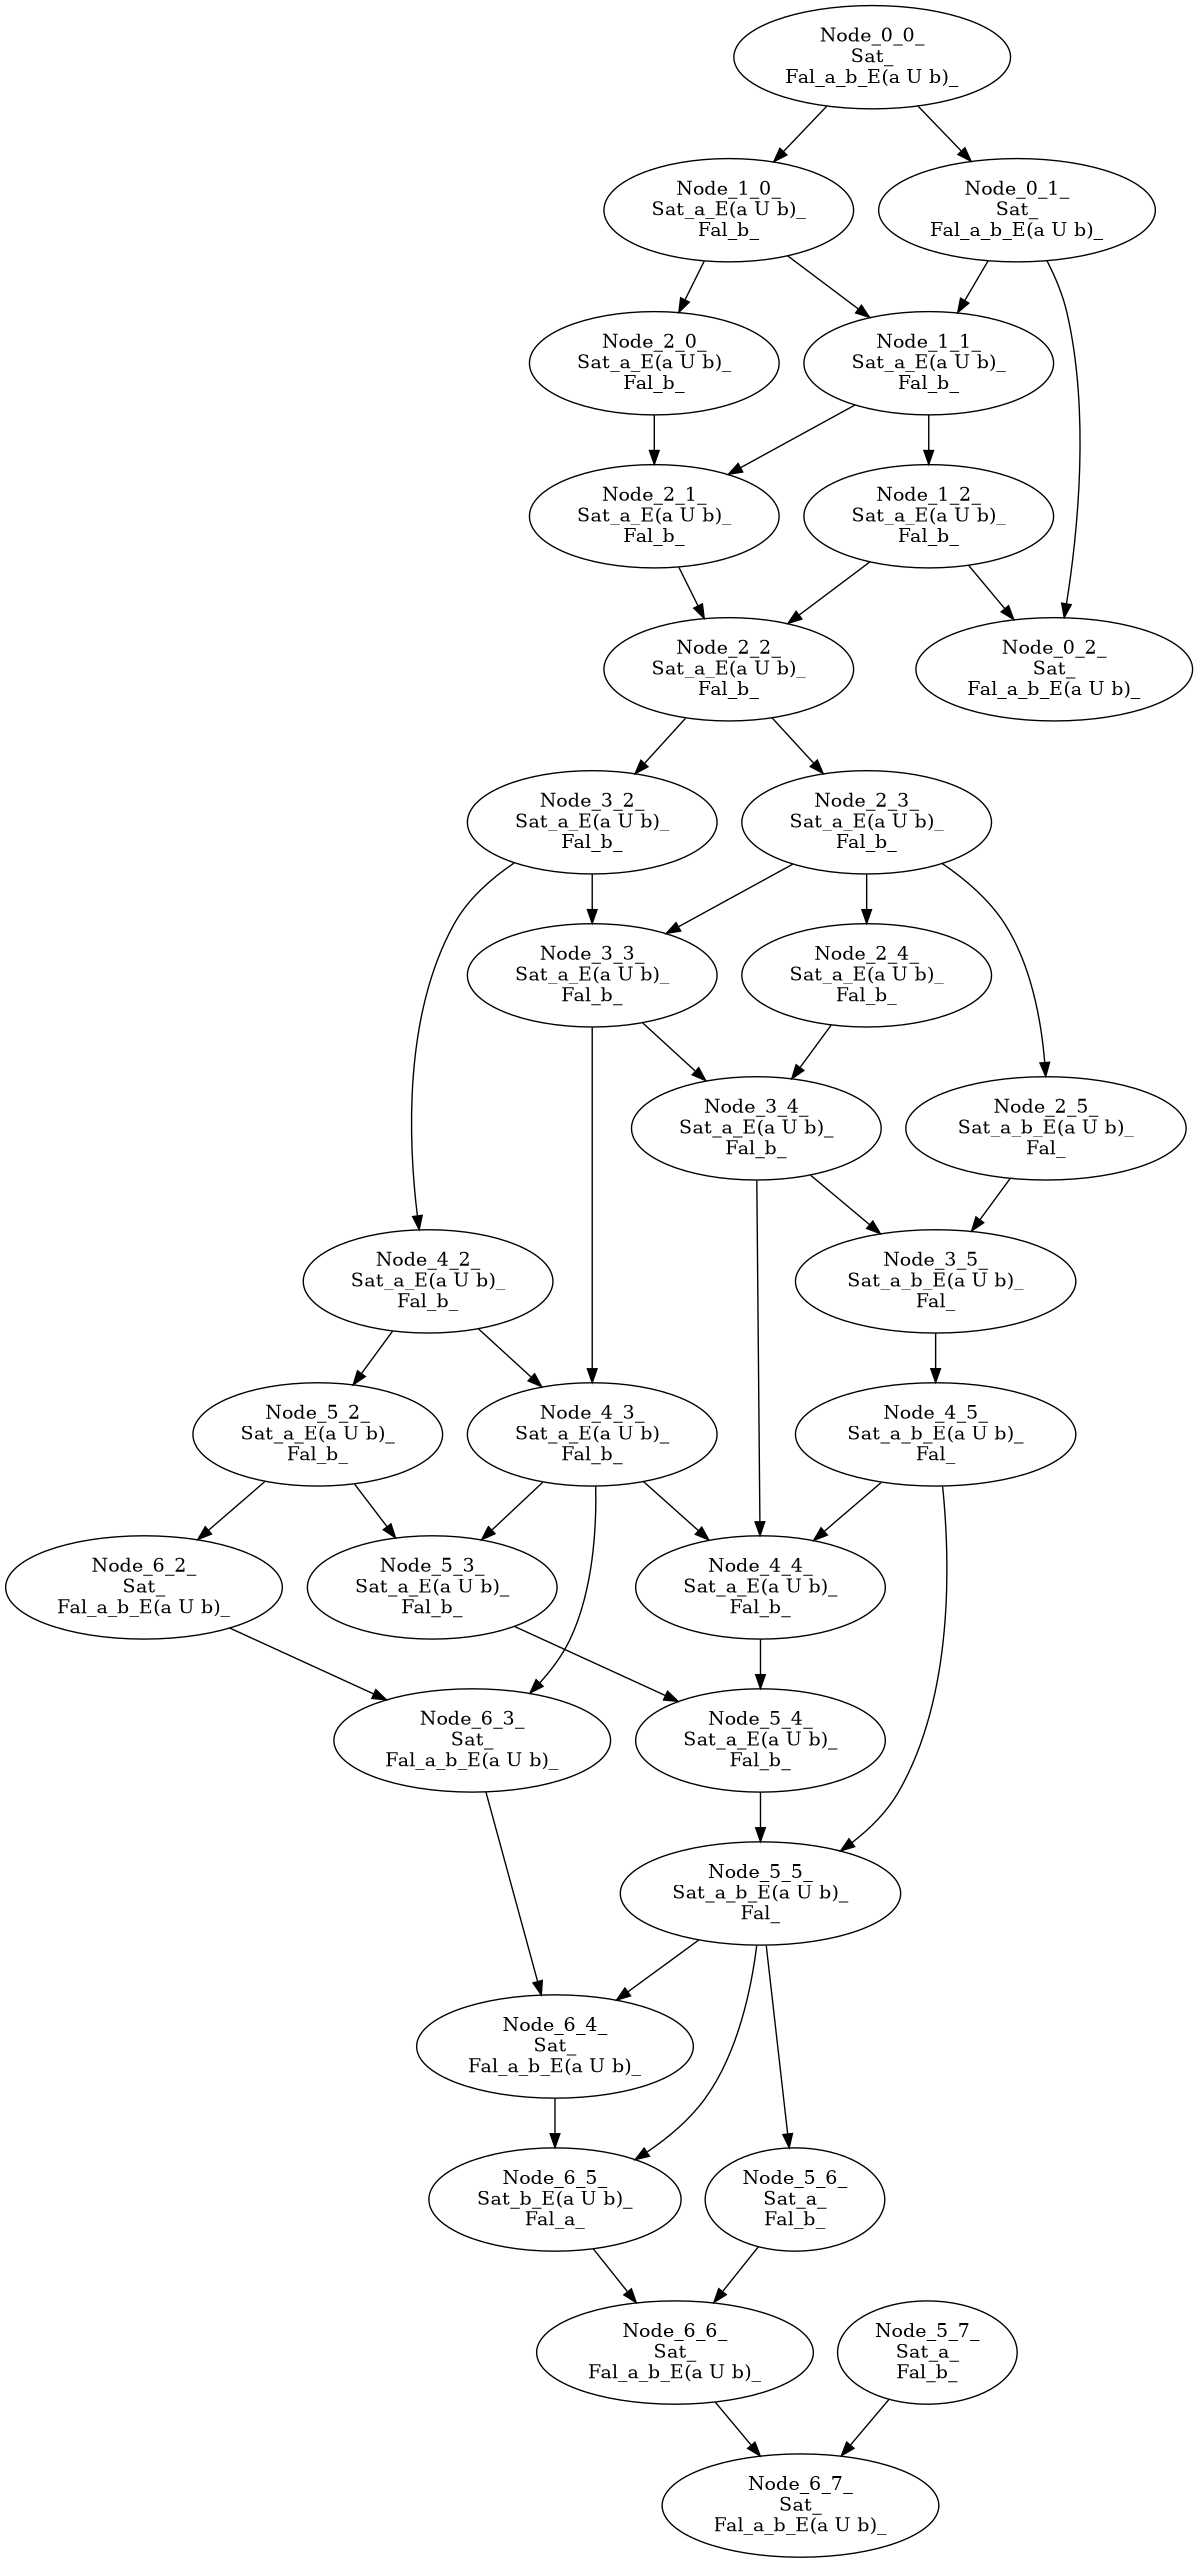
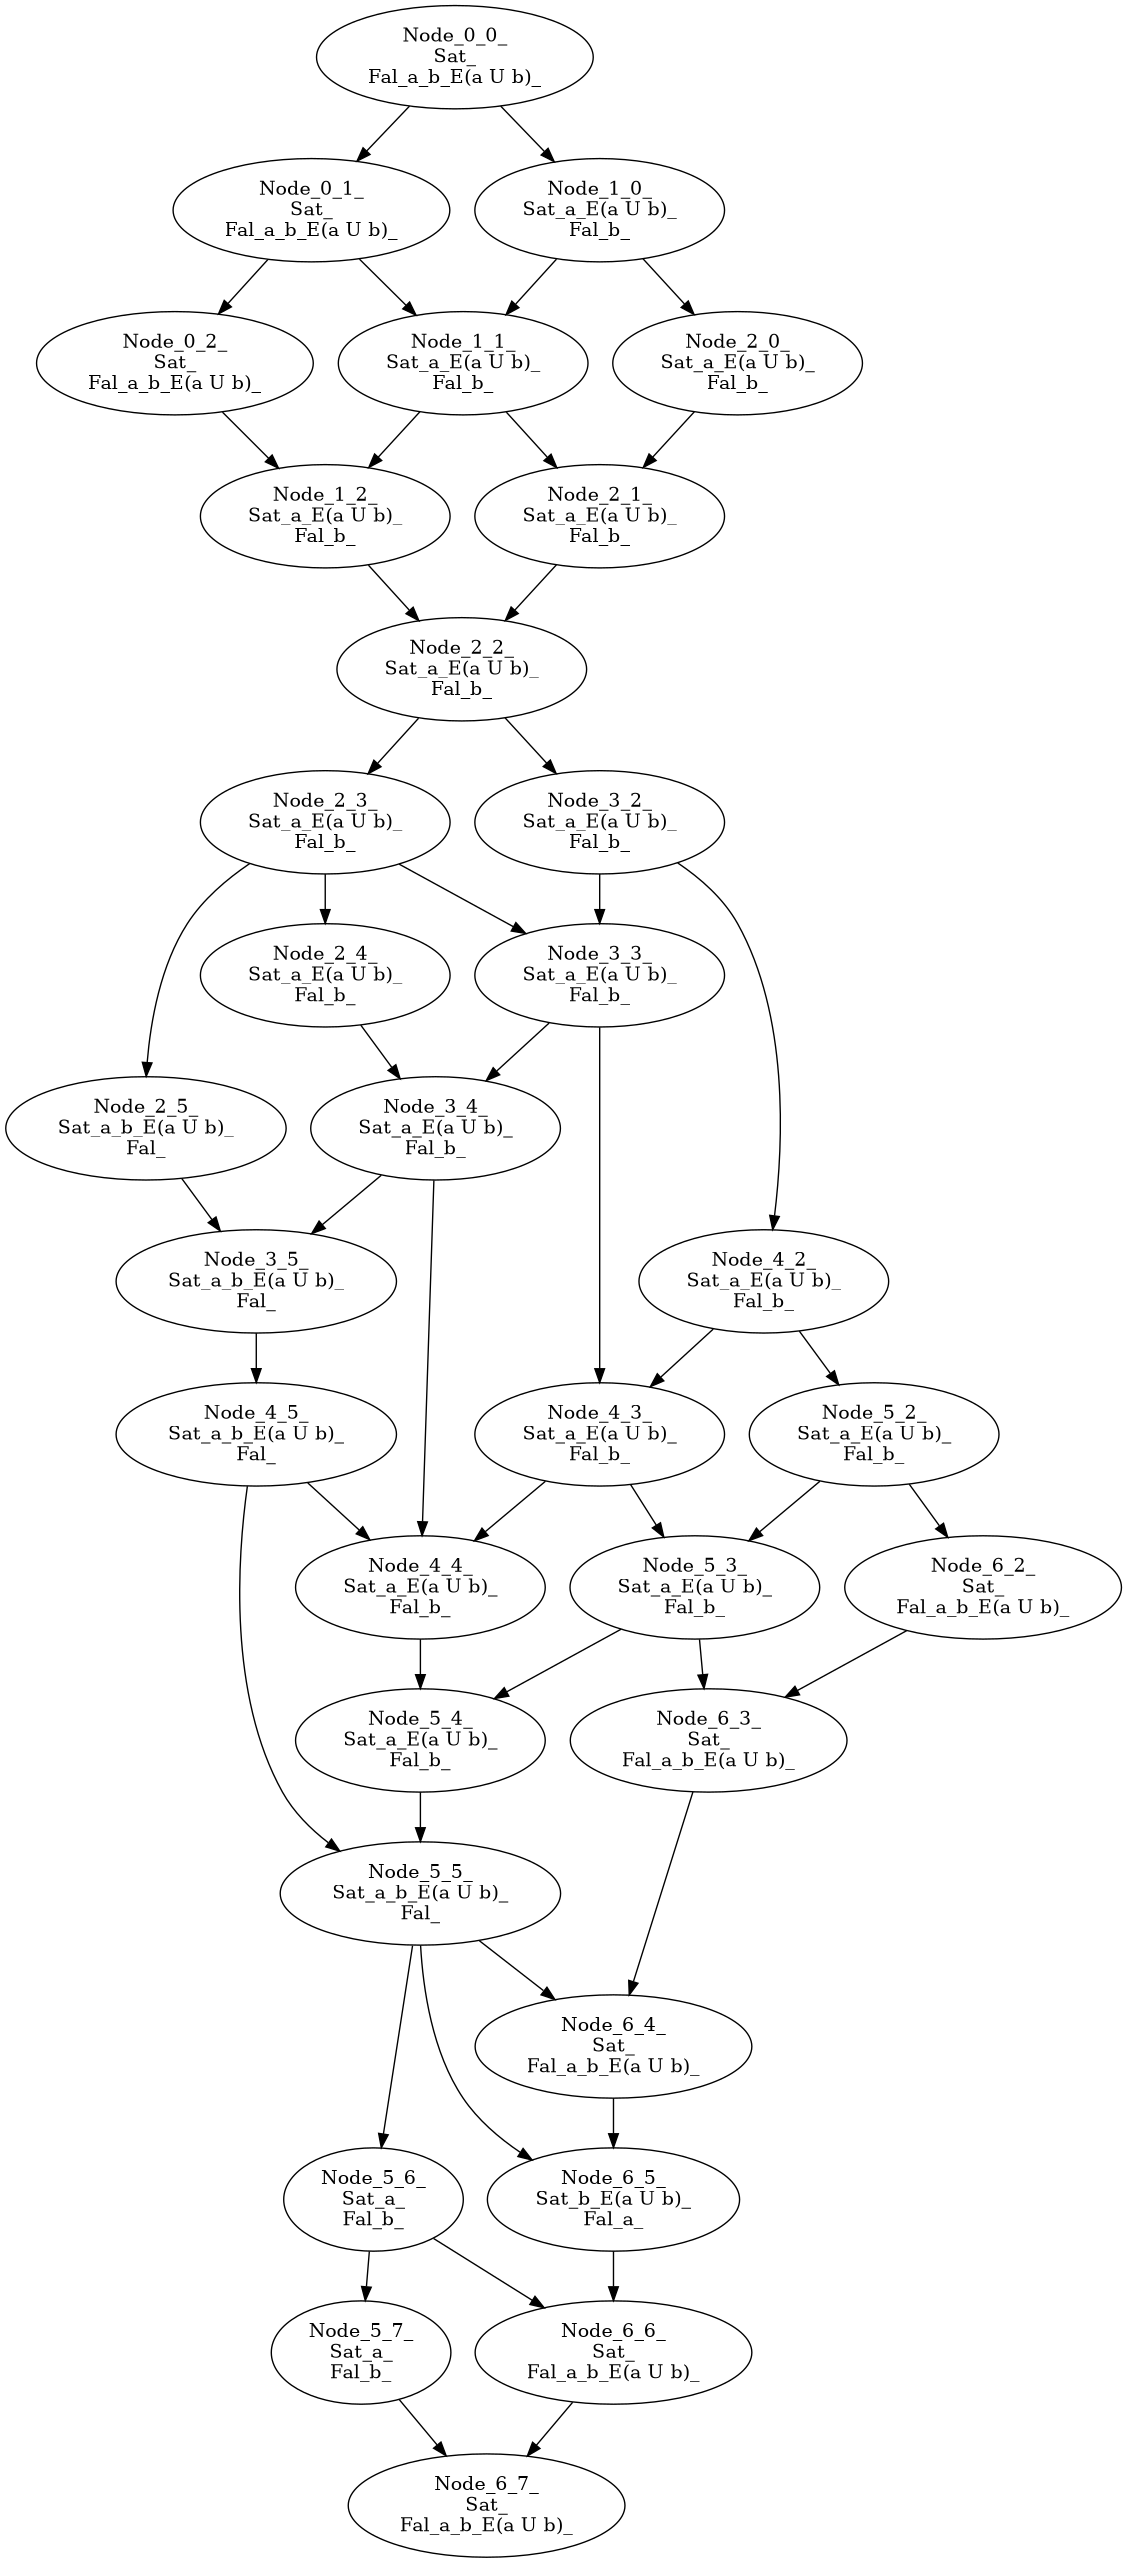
(987, 587) -> (246, 435)
(586, 1590) -> (701, 1657)
none -> (368, 2269)
